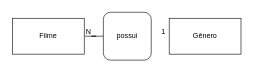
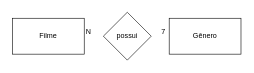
(164, 32) -> (164, 32)
(94, 36) -> none
(128, 36) -> (128, 36)
